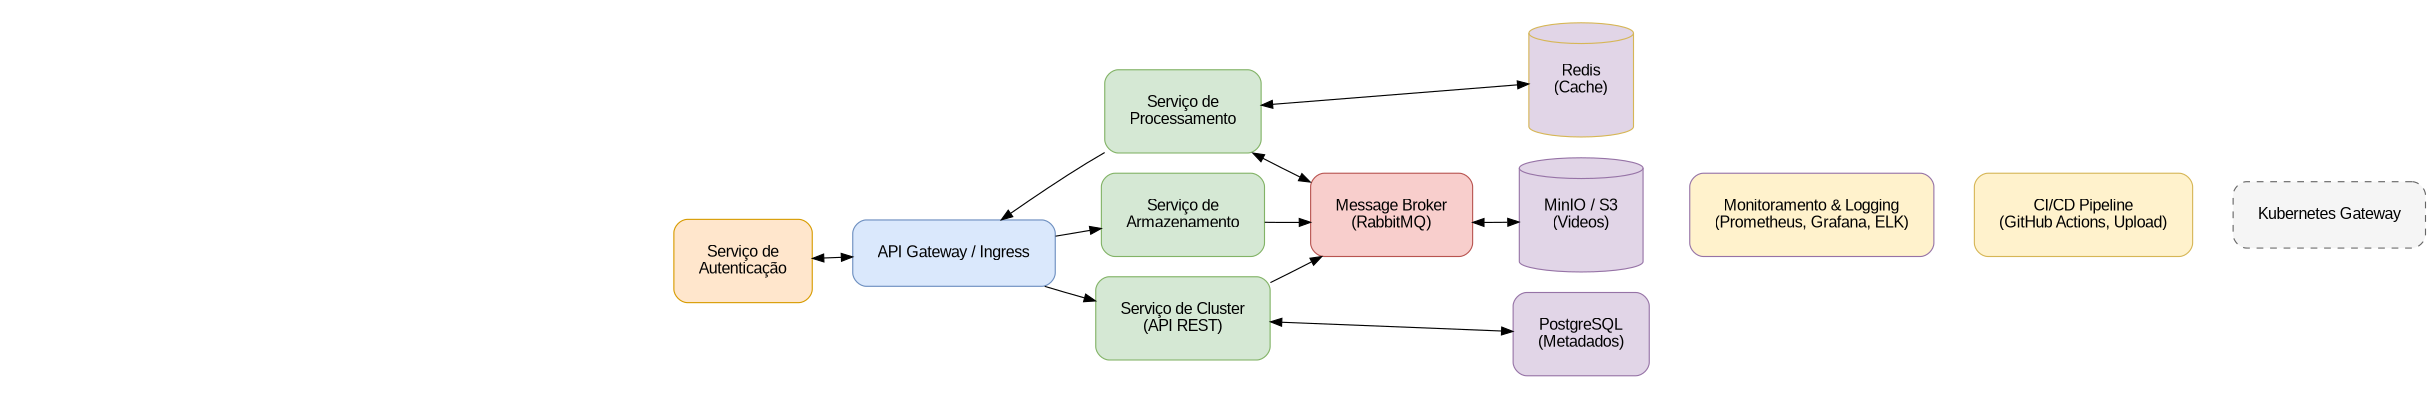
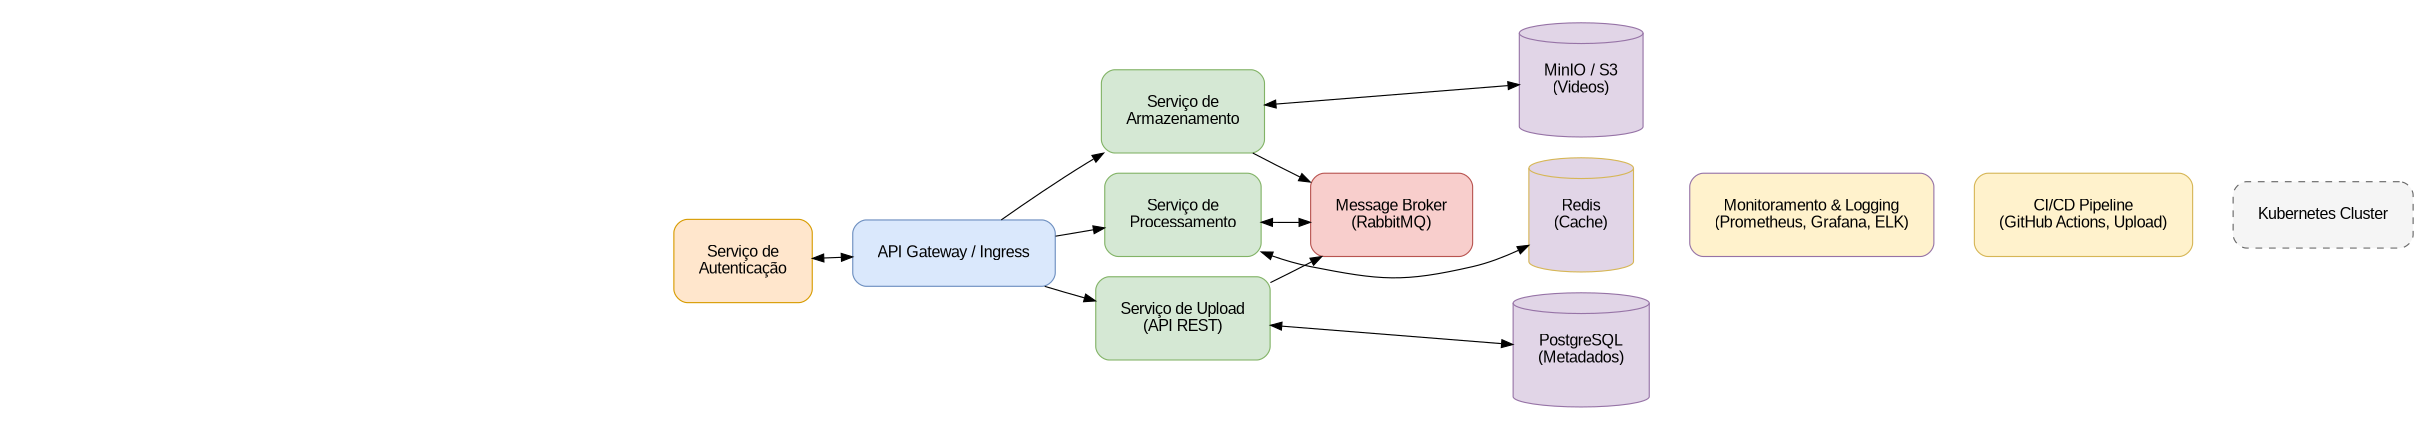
(1057, 182) -> (1074, 233)
(2329, 215) -> (2323, 215)
(1496, 222) -> (1392, 95)
(1183, 318) -> (1183, 318)
(1581, 334) -> (1581, 350)
